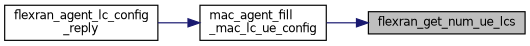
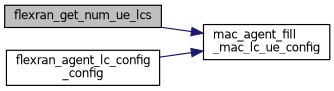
(81, 23) -> (83, 68)
(342, 23) -> (176, 29)
